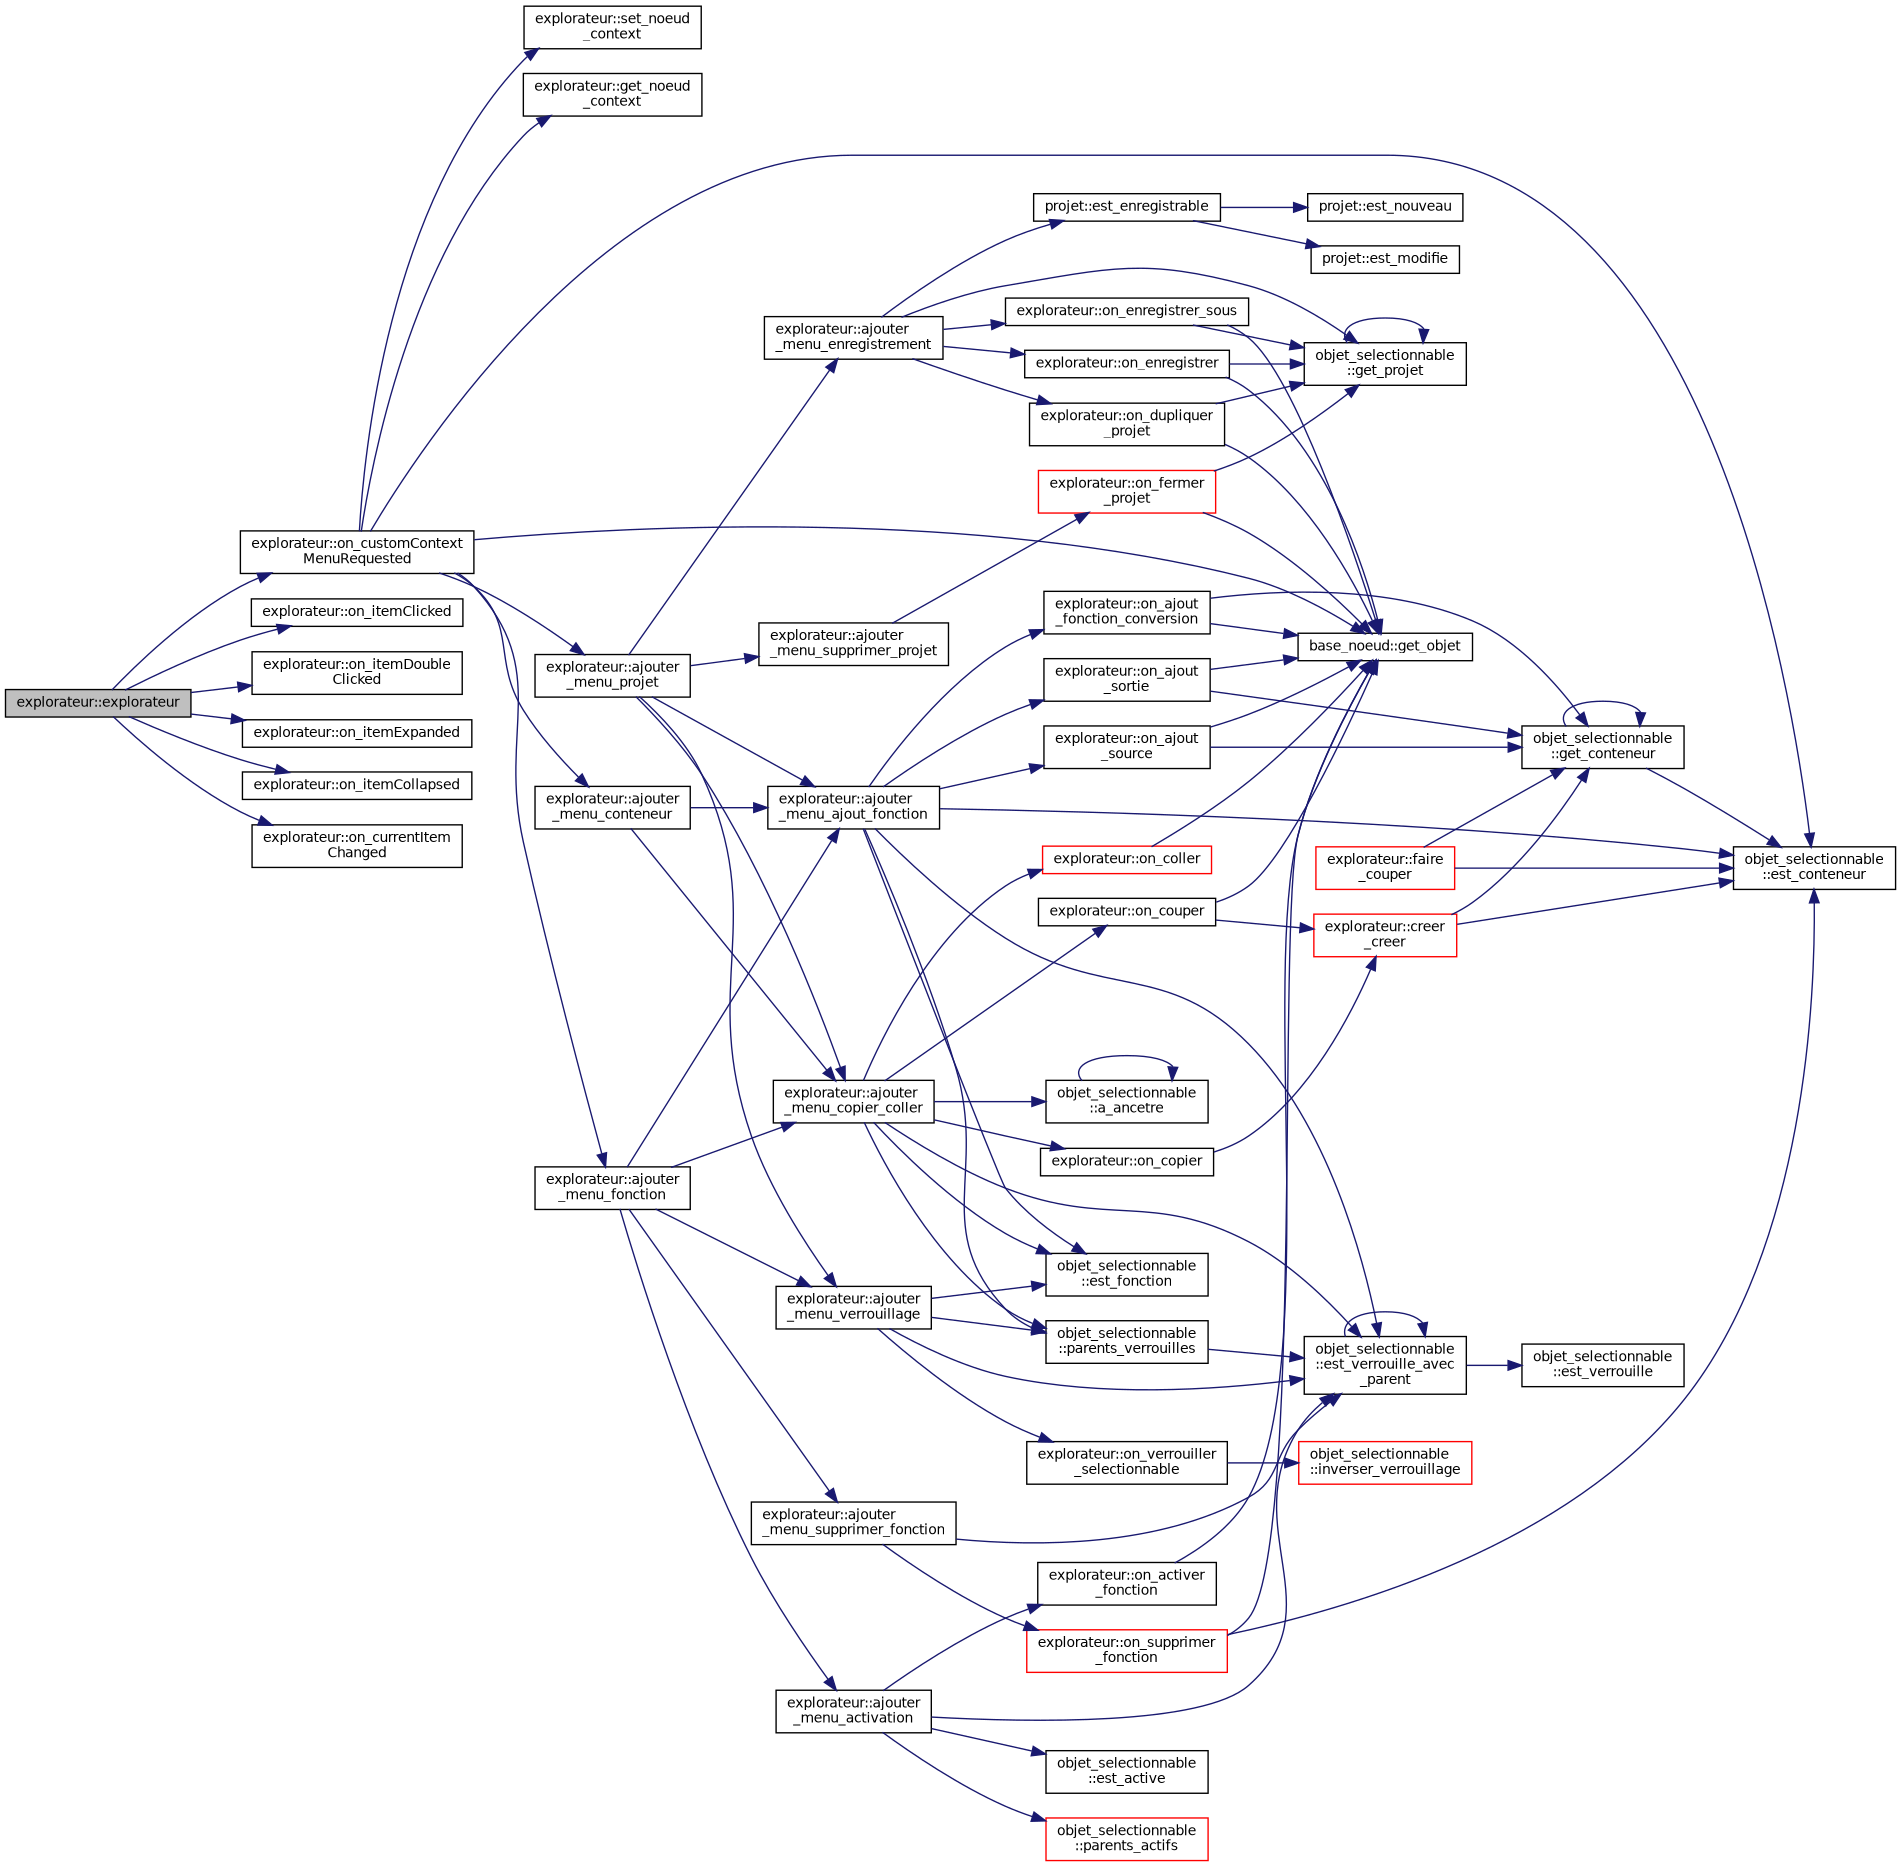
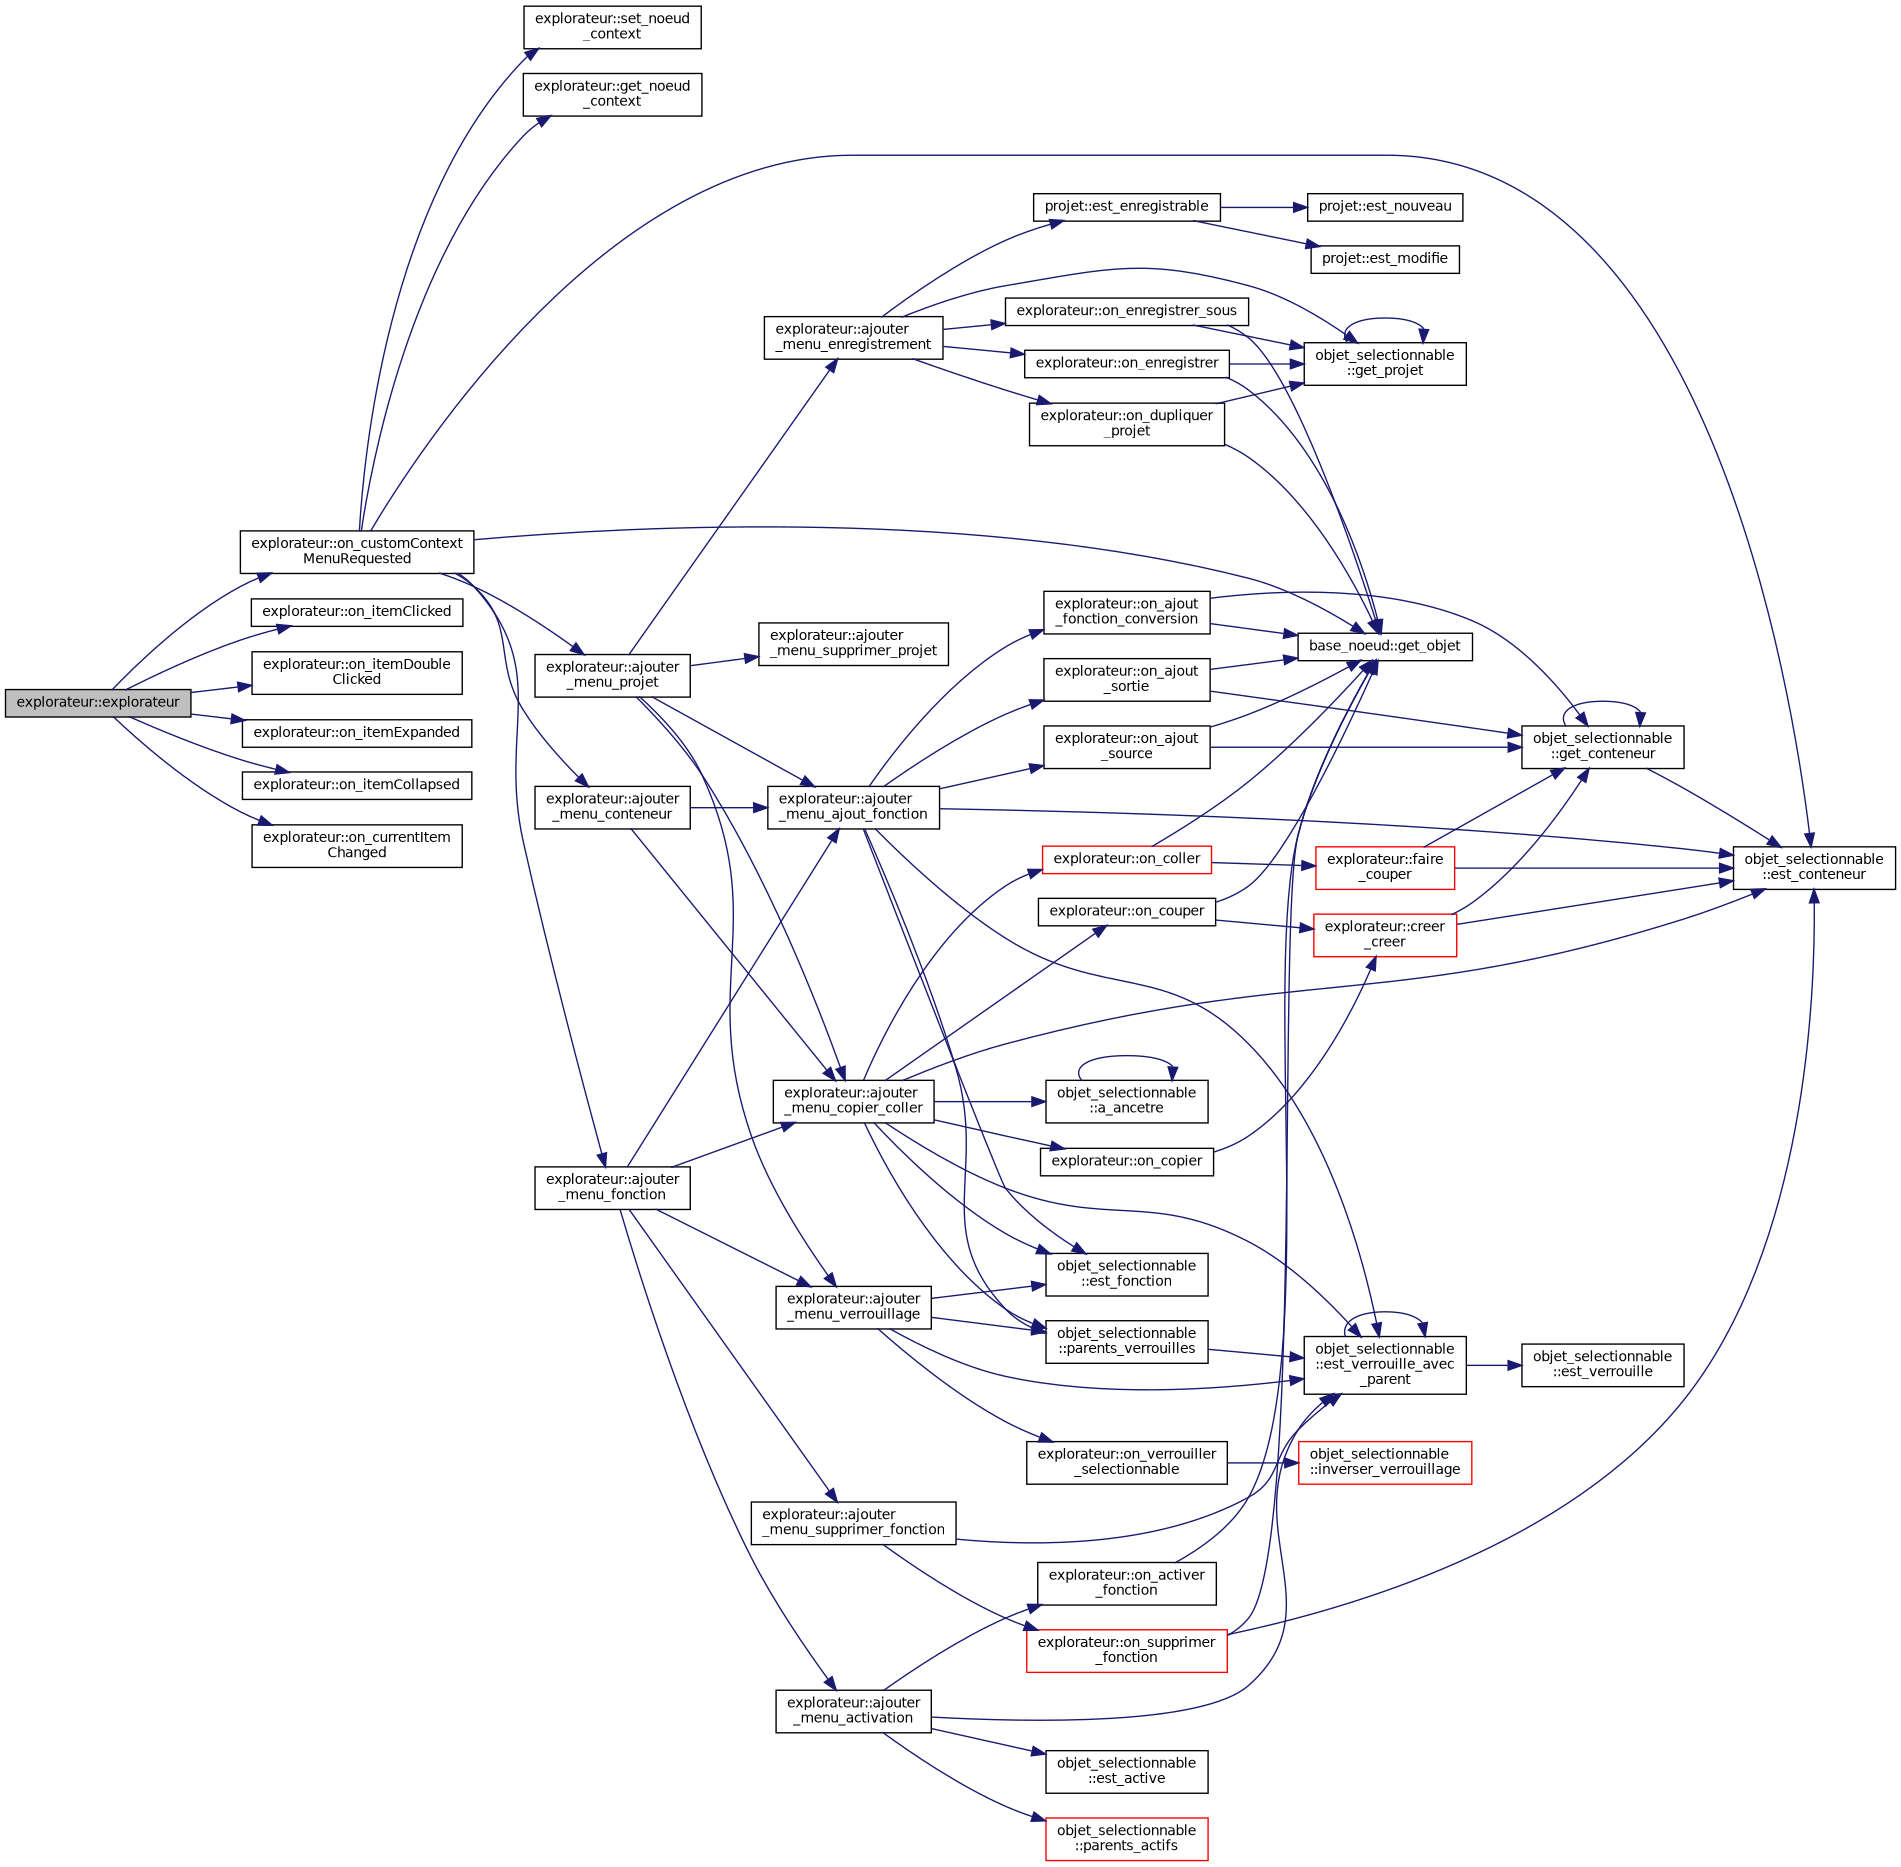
(1127, 492) -> none
none -> (1257, 864)
none -> (1327, 988)
